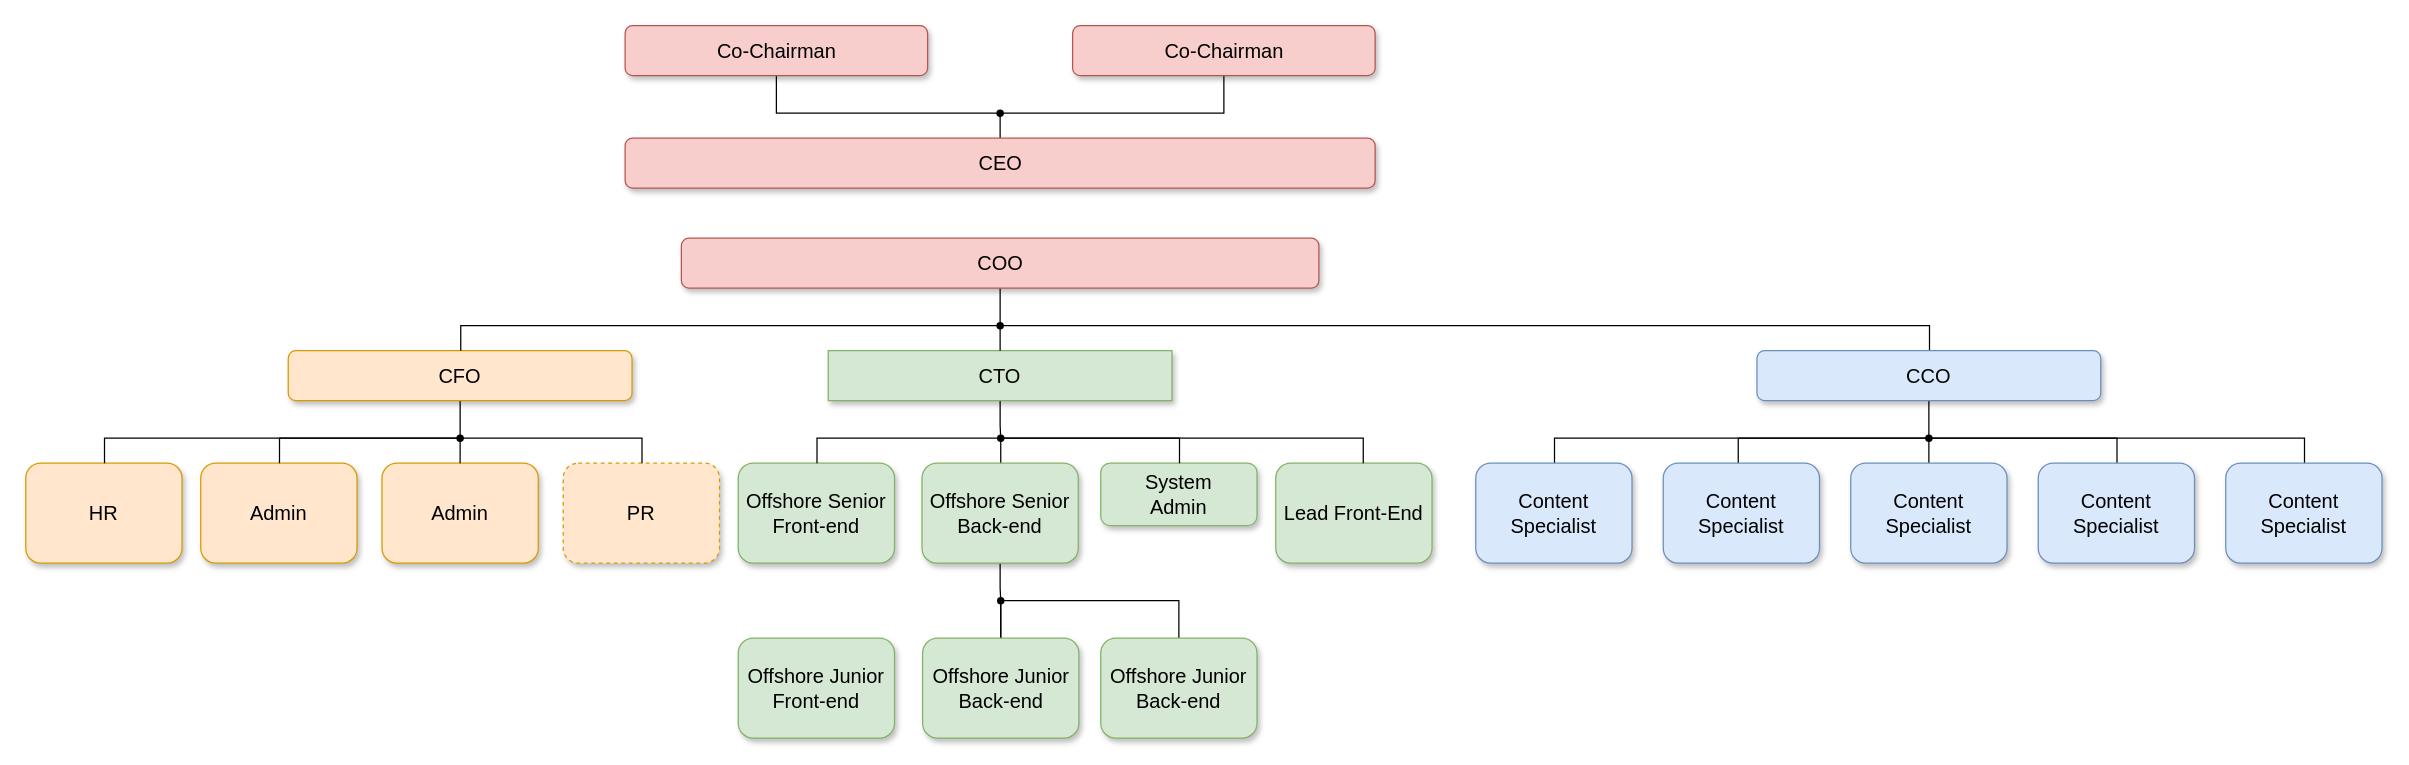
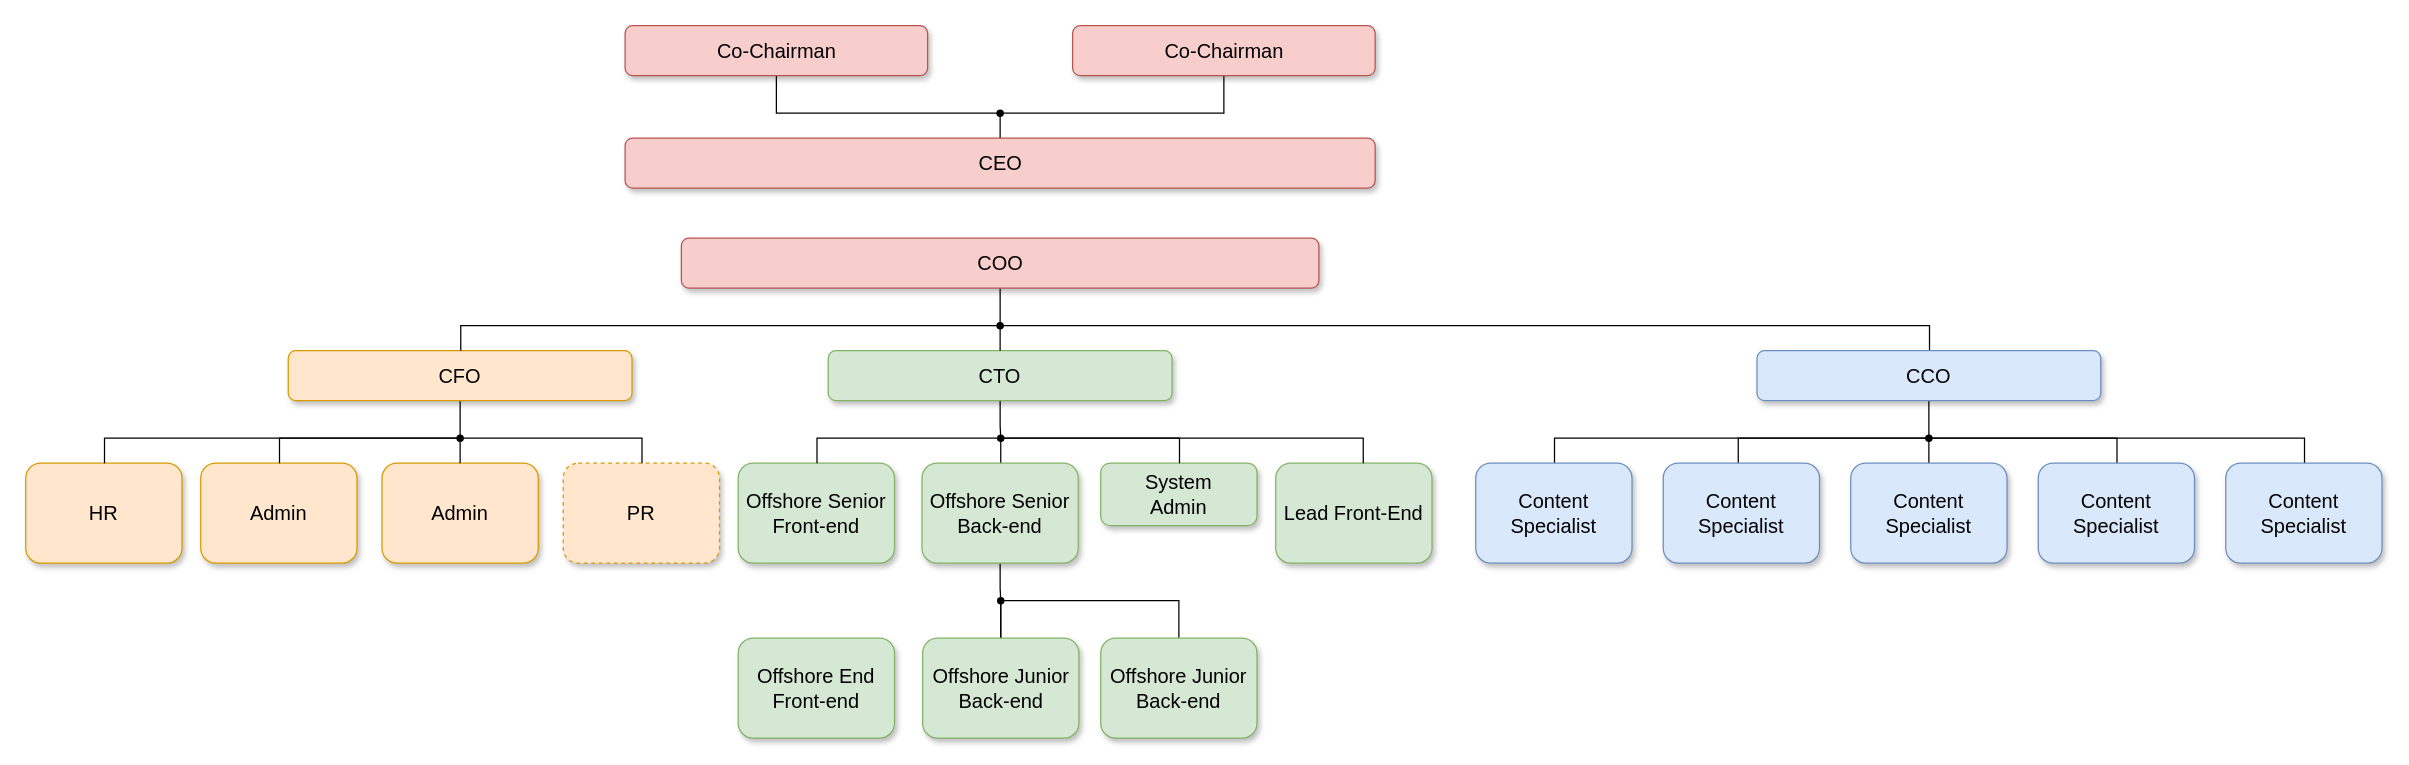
(1000, 376) -> (1000, 376)
(816, 688) -> (816, 688)
